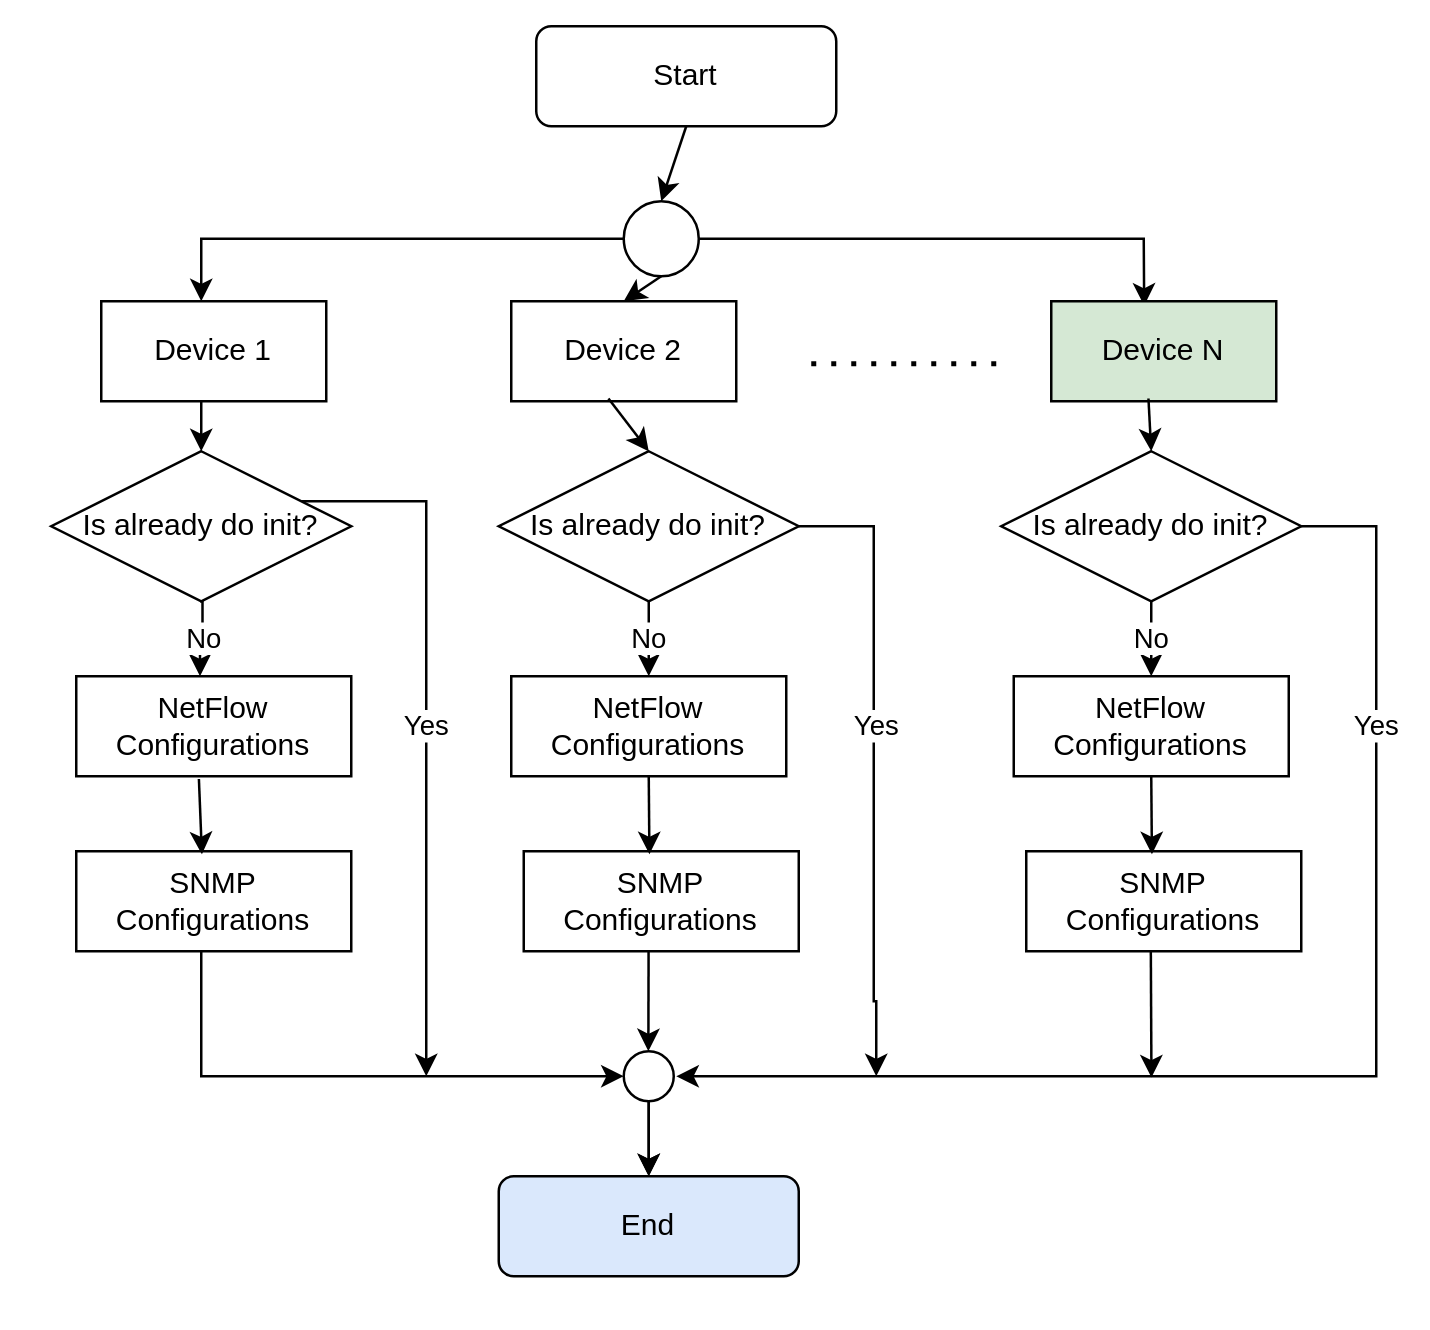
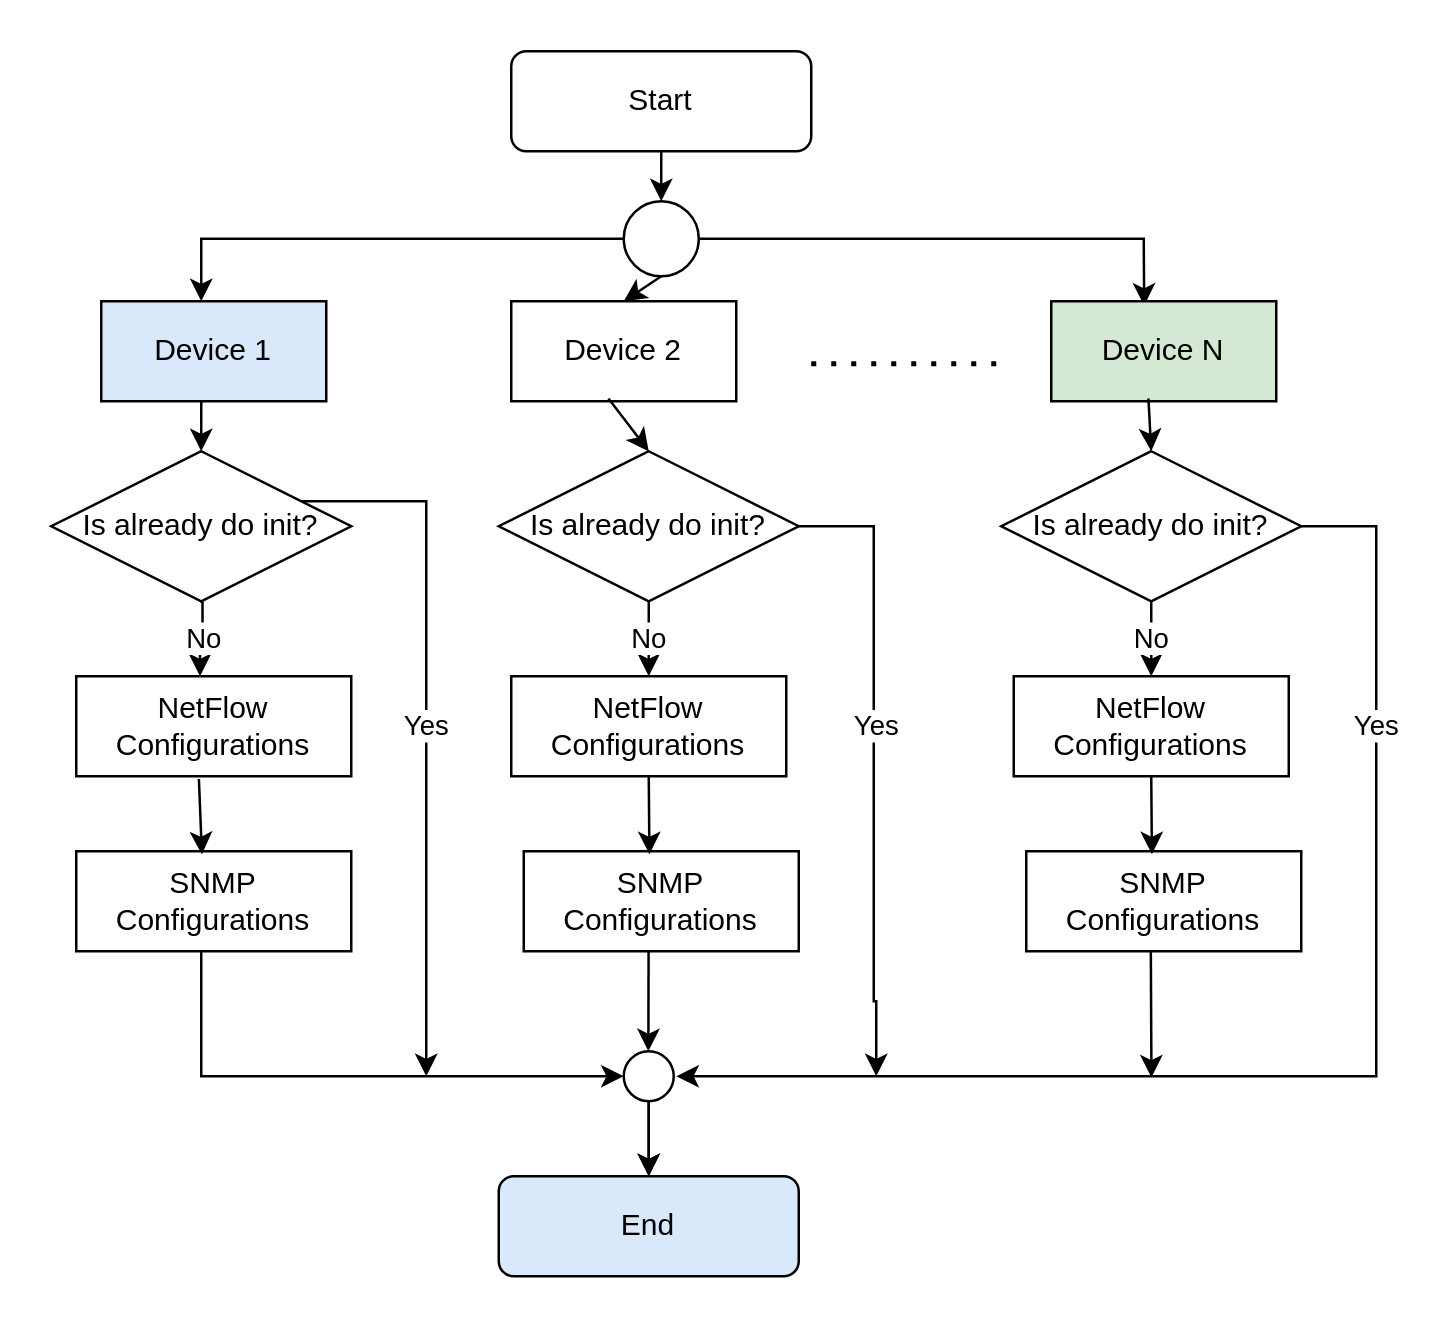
(686, 76) -> (661, 101)
(214, 351) -> (214, 351)
